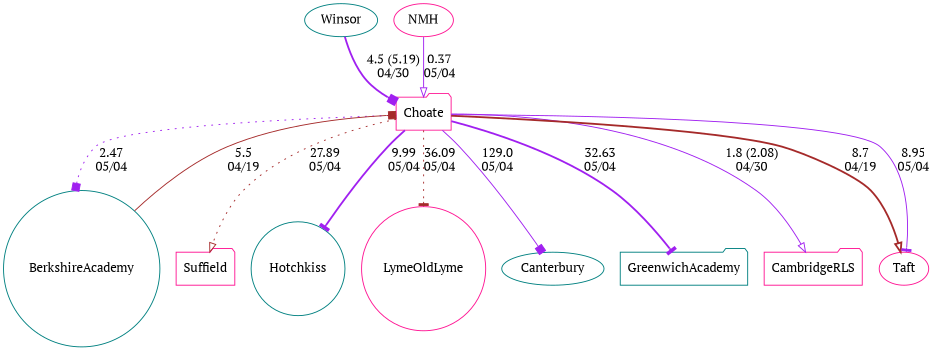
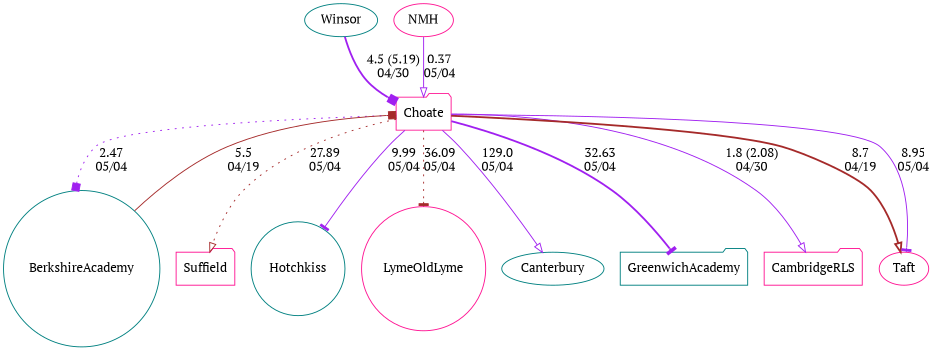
(363, 176) -> (363, 176)
(493, 185) -> (493, 185)
